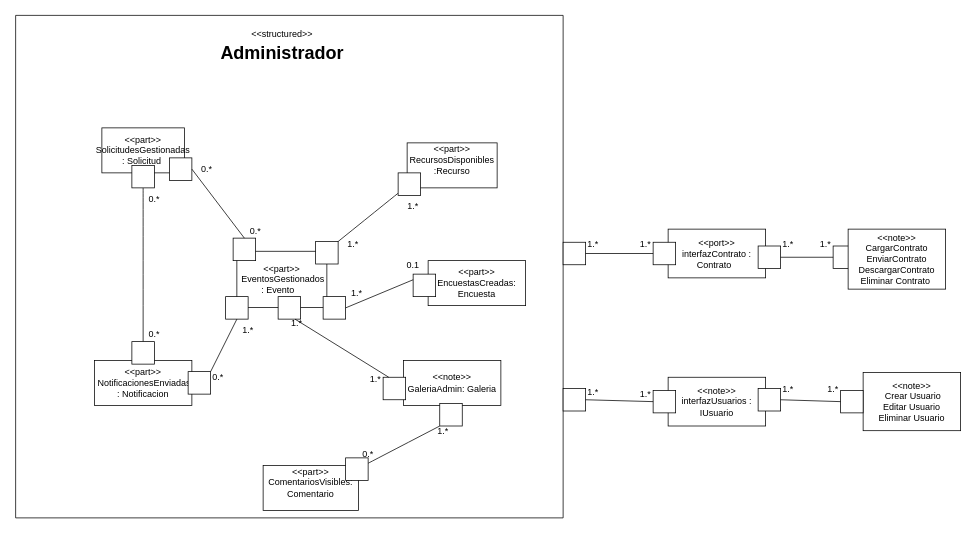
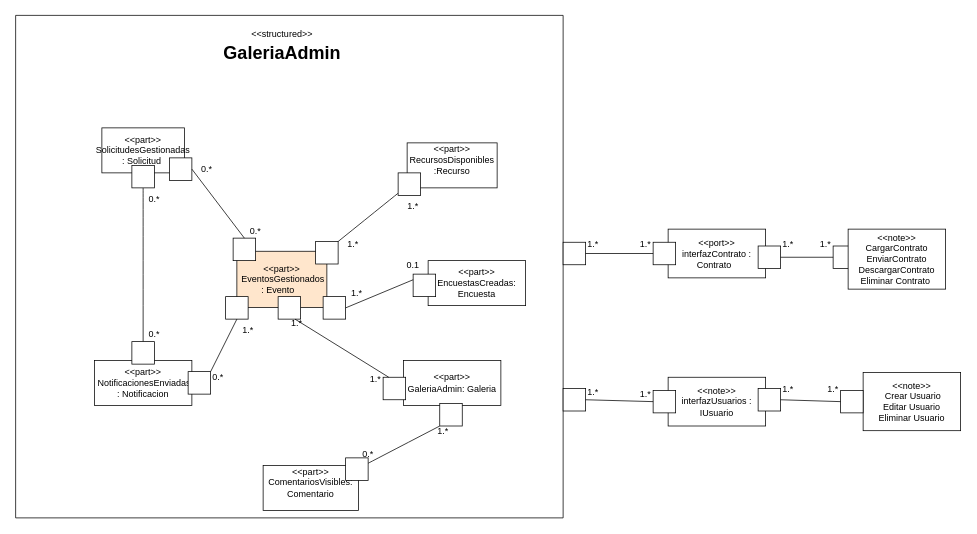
(282, 42) -> (282, 42)
(282, 279) -> (282, 279)
(452, 383) -> (452, 383)
